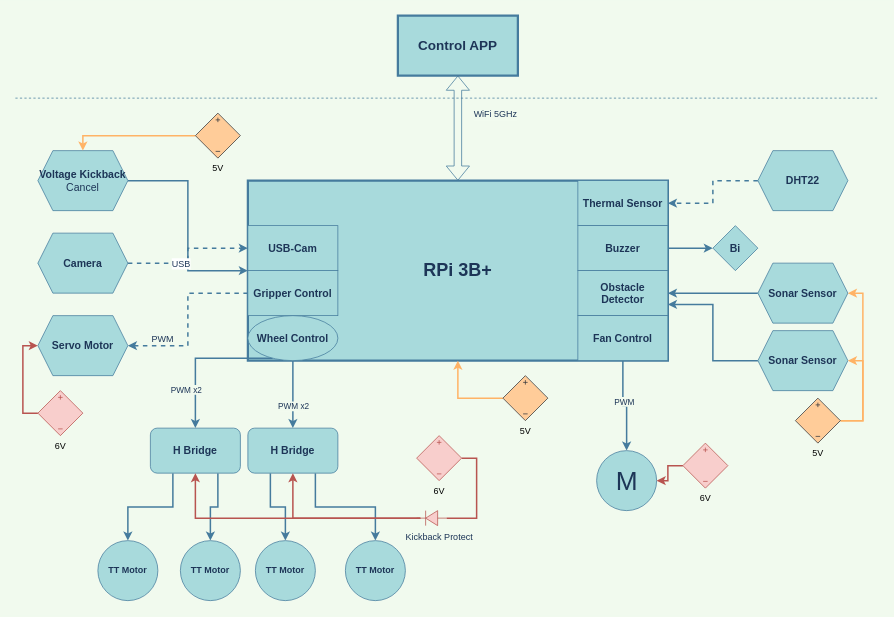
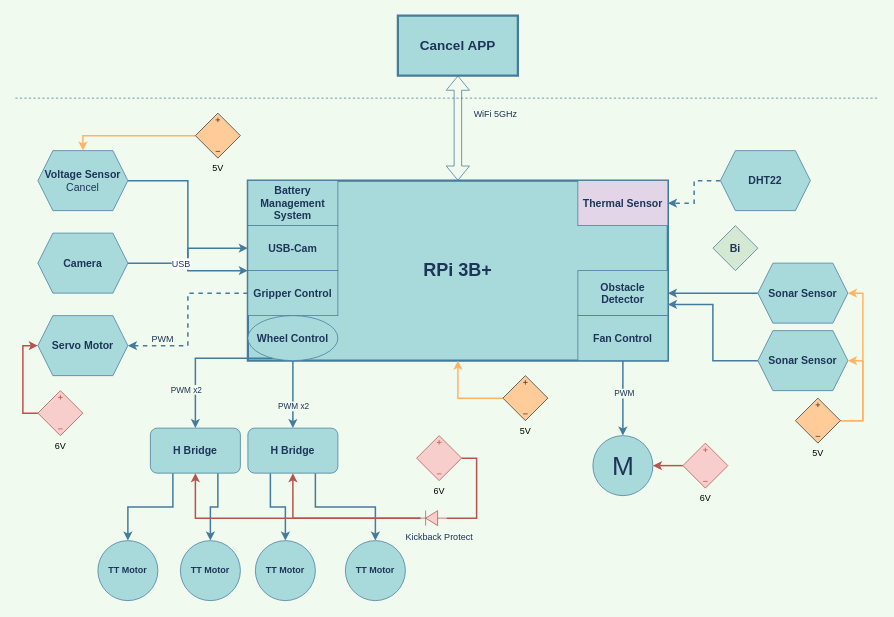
(458, 45) -> (458, 45)
(83, 180) -> (83, 180)
(803, 180) -> (765, 180)
none -> (293, 203)
(623, 203) -> (623, 203)
(214, 248) -> (214, 248)
(623, 248) -> none
(687, 248) -> none
(735, 248) -> (735, 248)
(627, 480) -> (623, 465)
